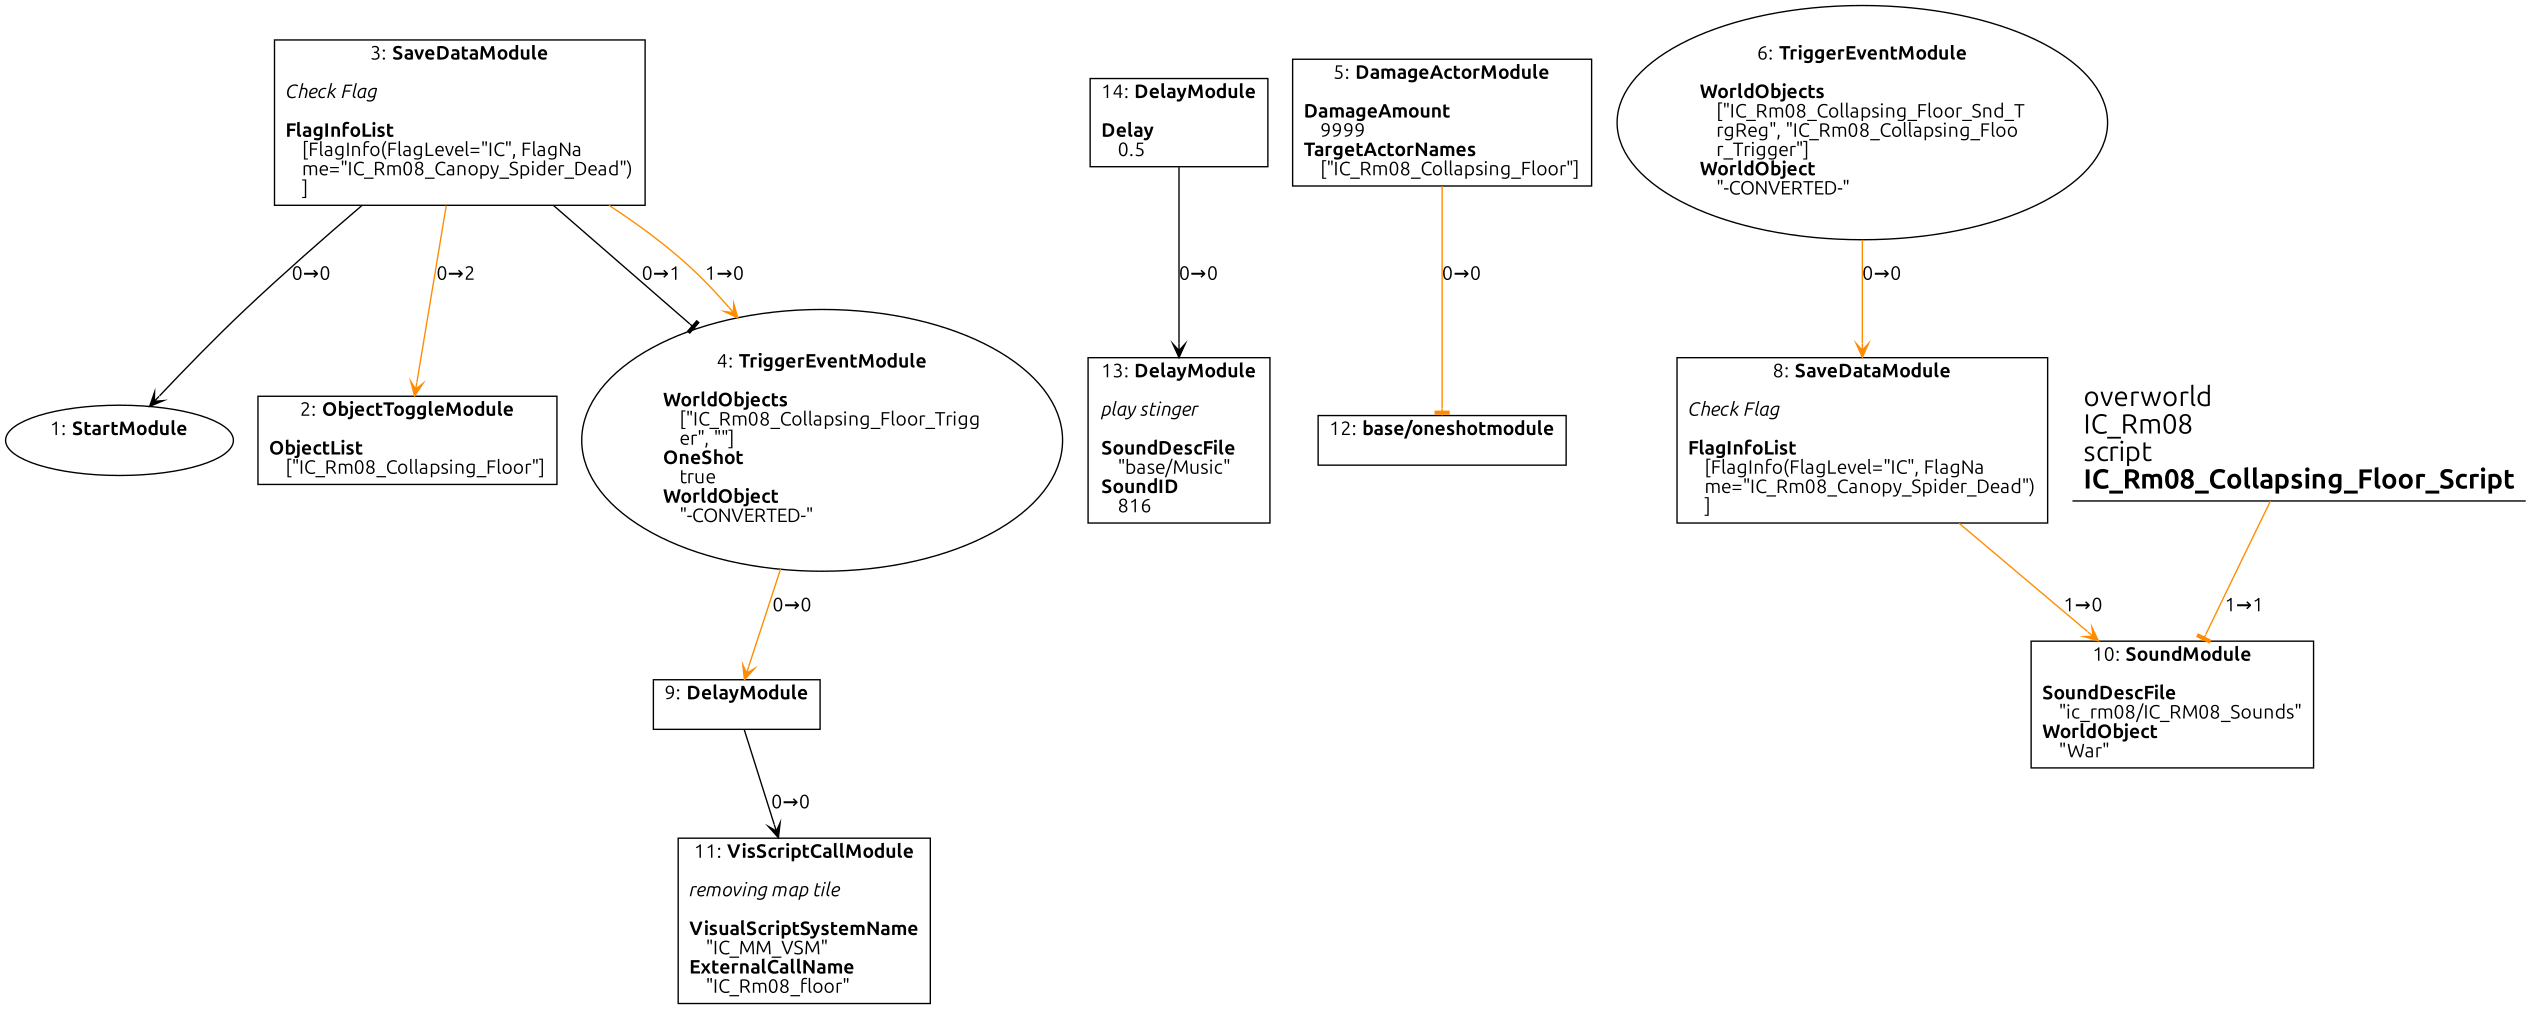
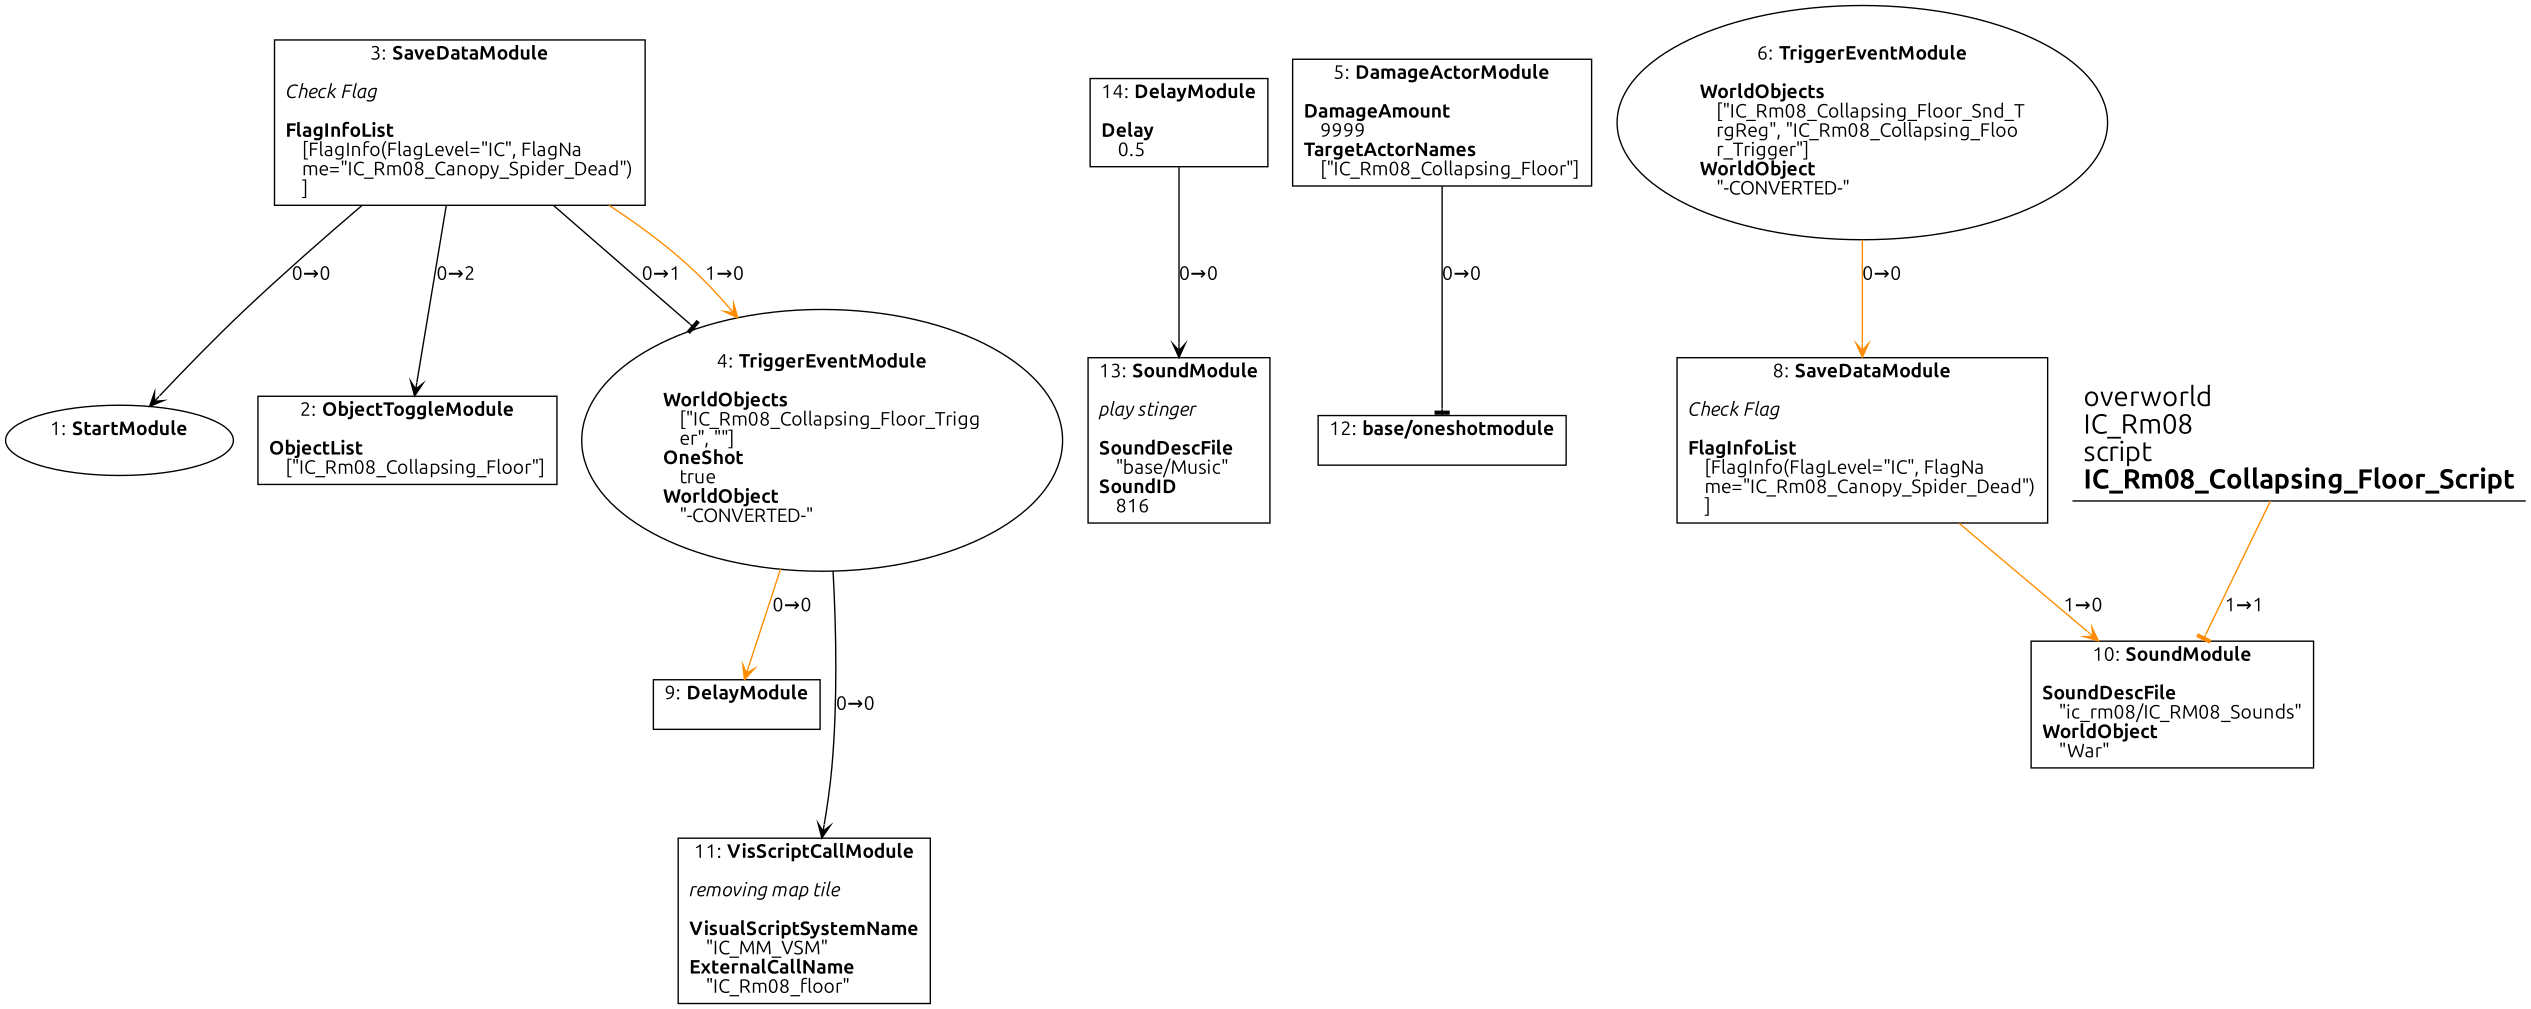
(432, 294) -> (432, 294)
(1442, 297) -> (1442, 297)
(1196, 371) -> (1196, 371)
(759, 777) -> (835, 698)
